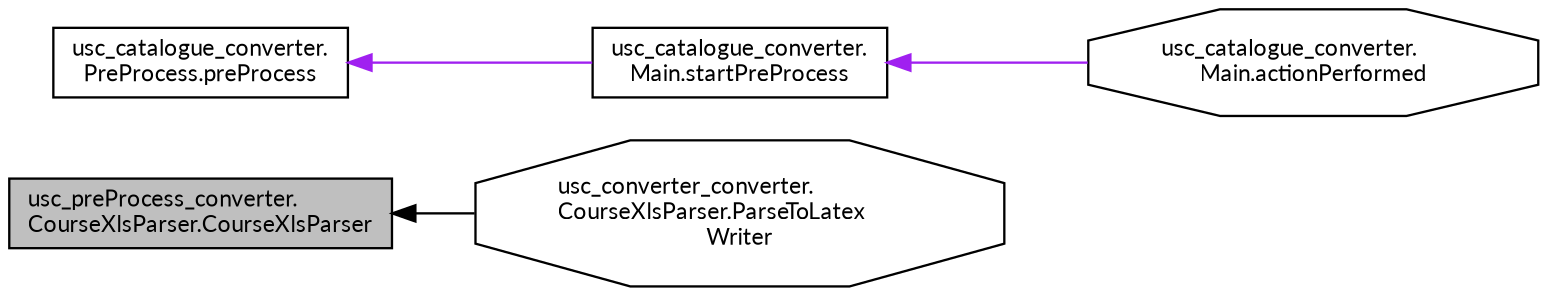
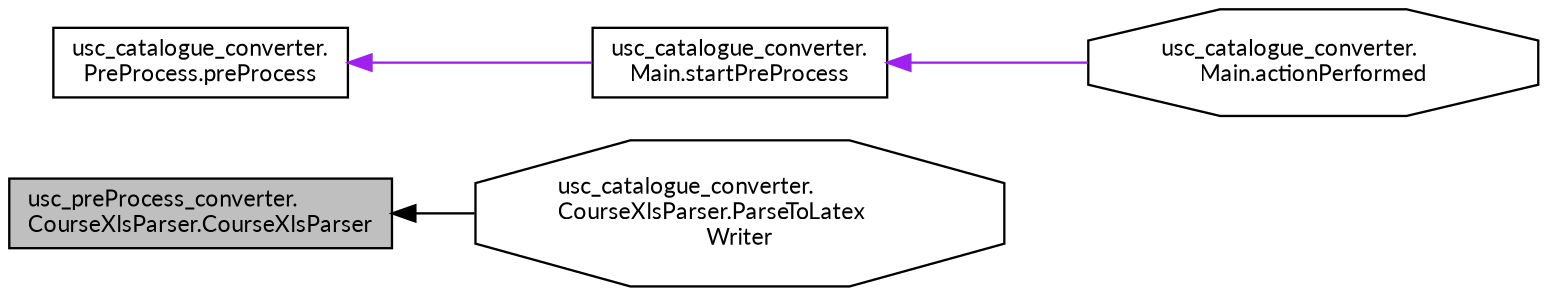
(740, 213) -> (740, 213)
